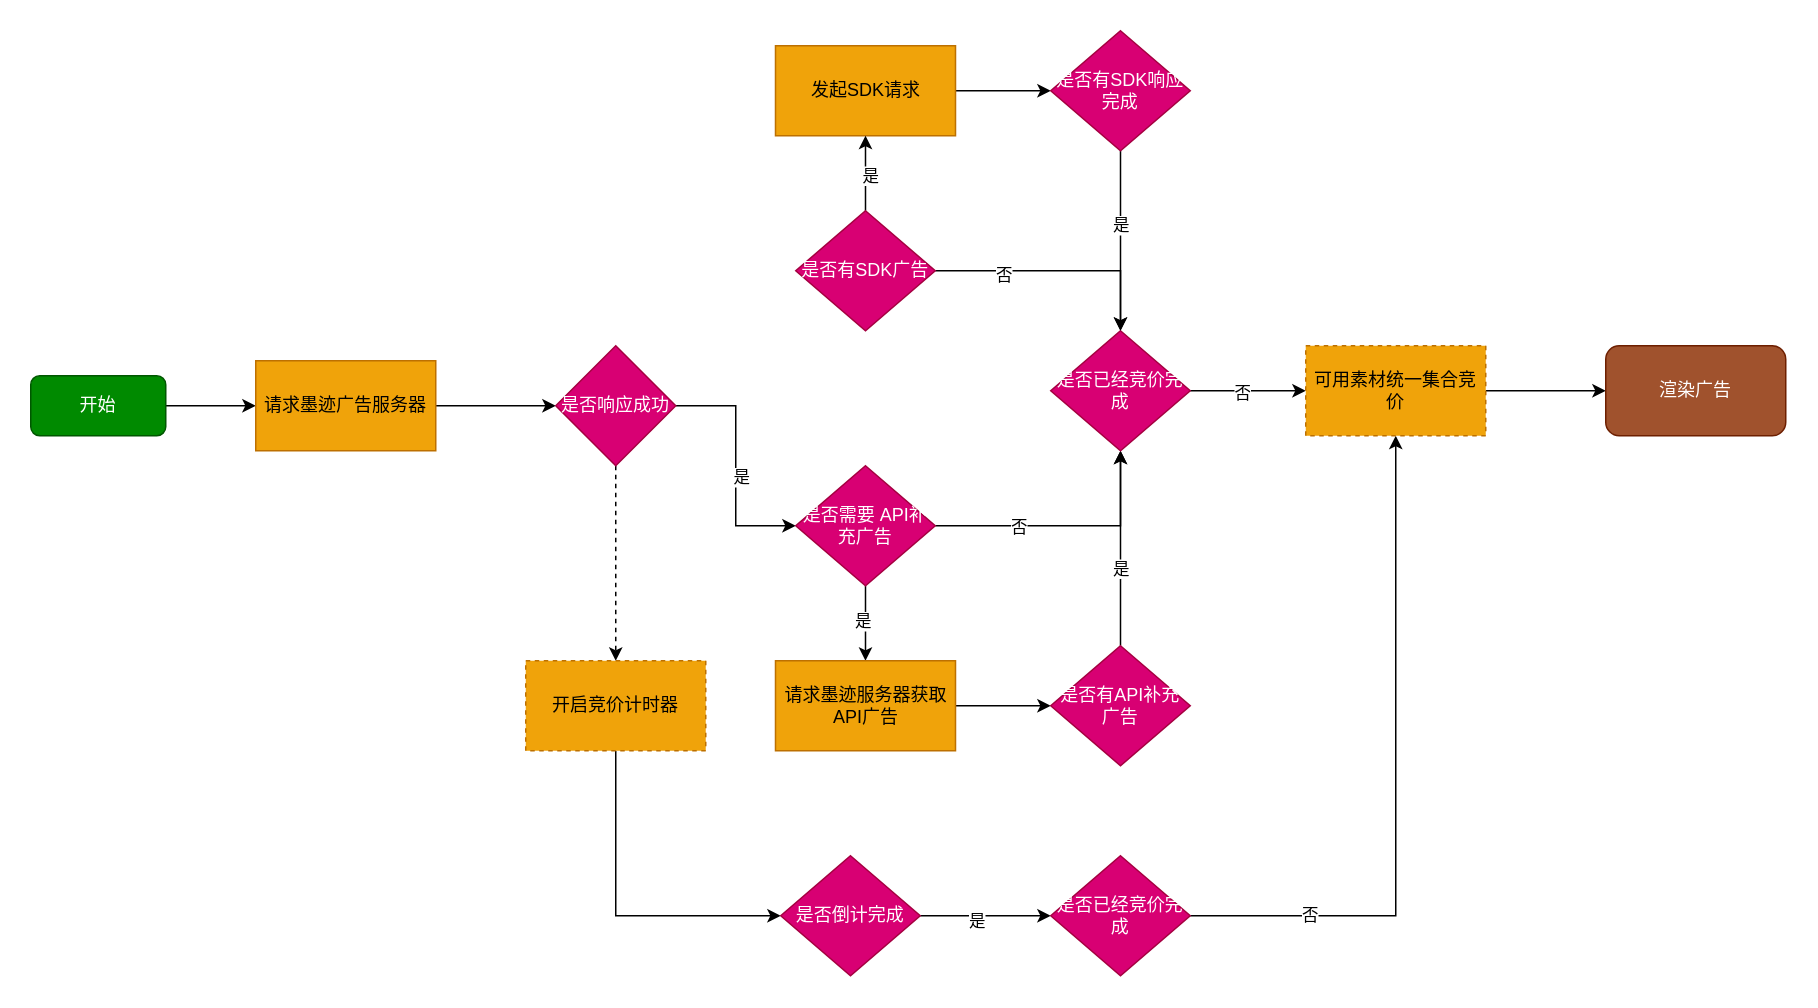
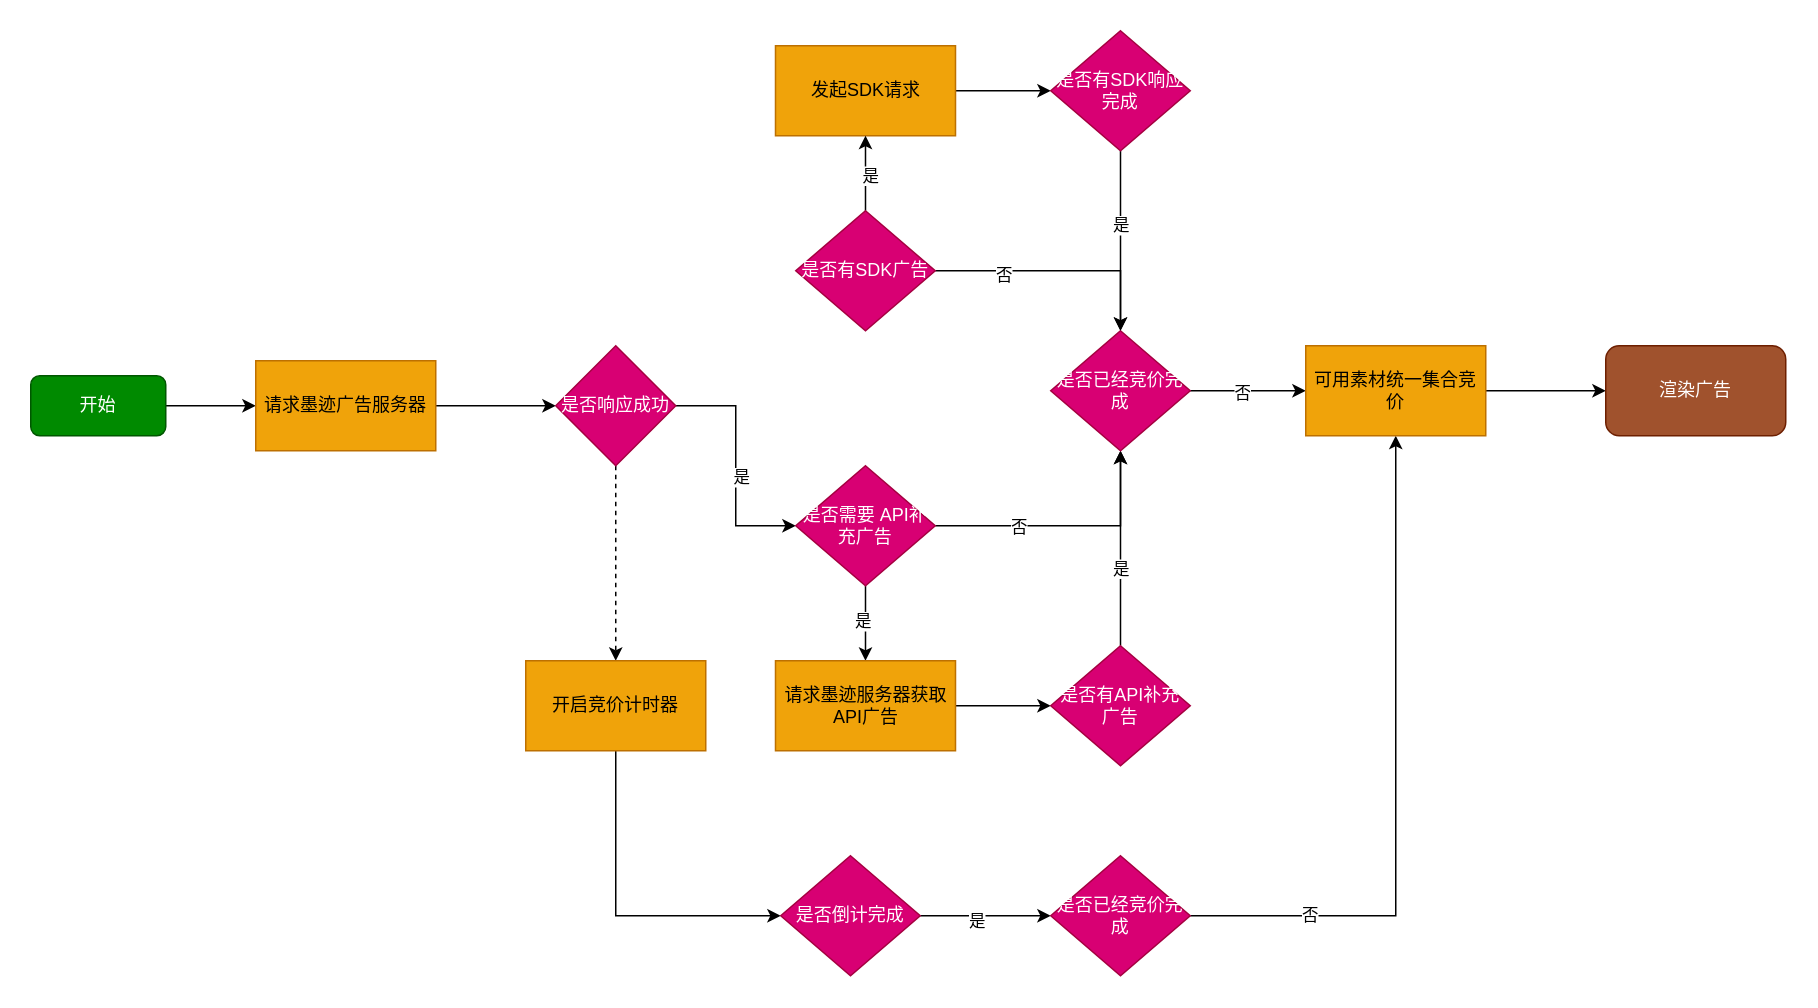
(1396, 391) -> (1396, 391)
(616, 706) -> (616, 706)
